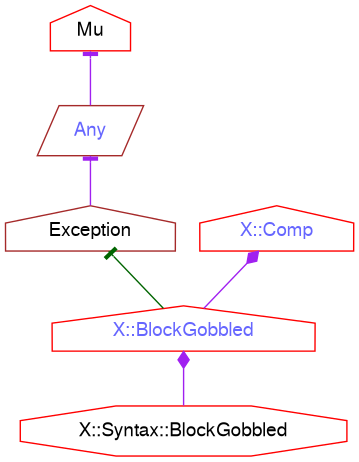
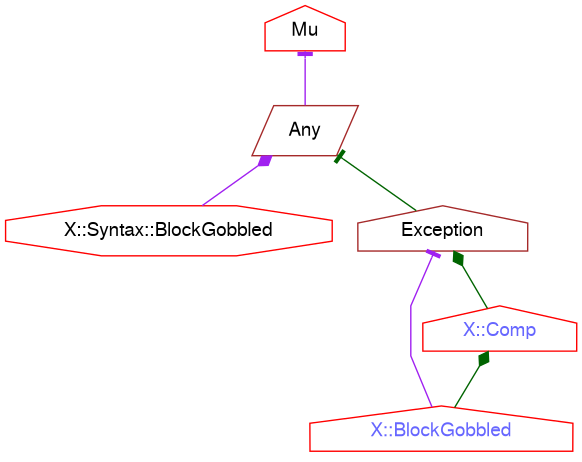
(90, 131) -> (305, 131)
(90, 184) -> (380, 185)
(139, 282) -> (411, 332)
(225, 286) -> (467, 387)
none -> (475, 287)
(184, 387) -> (230, 186)
